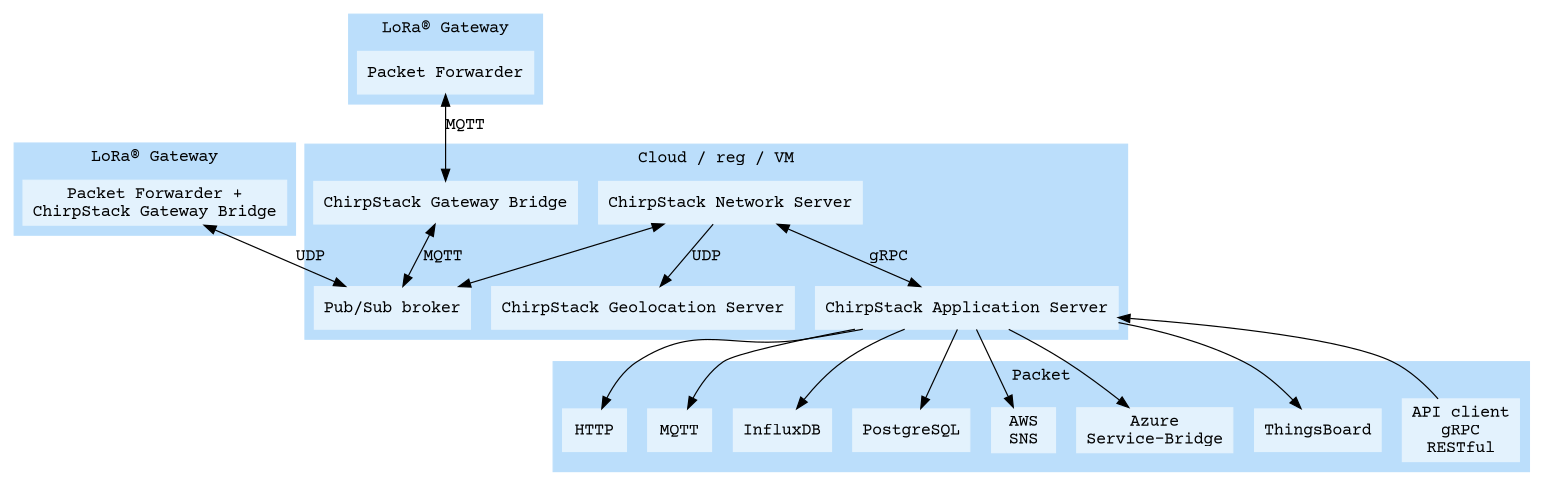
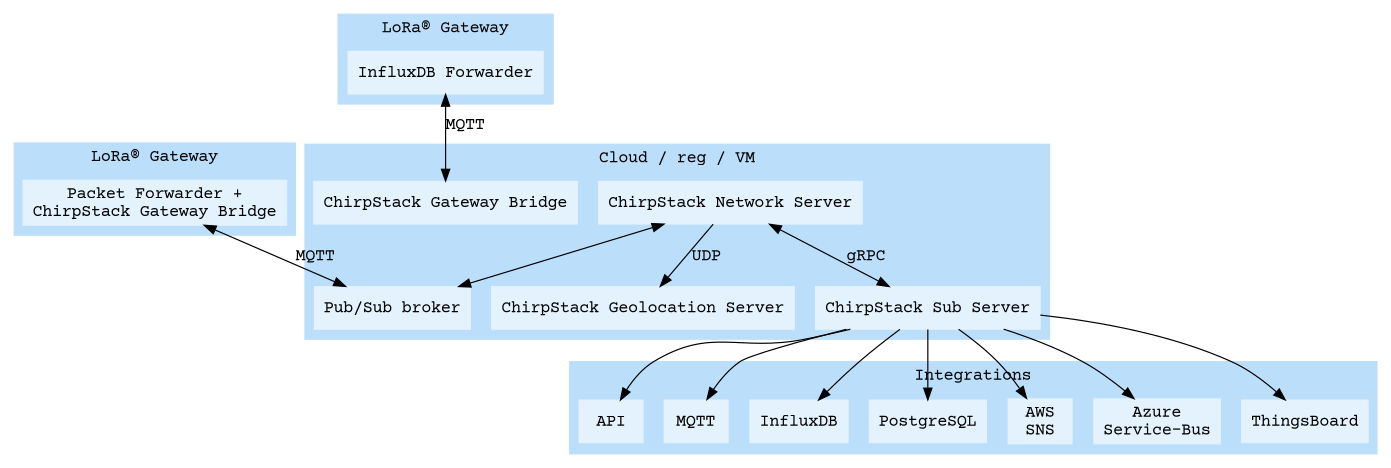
(446, 73) -> (446, 73)
(419, 255) -> none
(310, 256) -> (316, 256)
(967, 308) -> (928, 308)
(1041, 375) -> (973, 375)
(595, 430) -> (611, 421)
(1155, 430) -> (1157, 421)
(1461, 430) -> none
